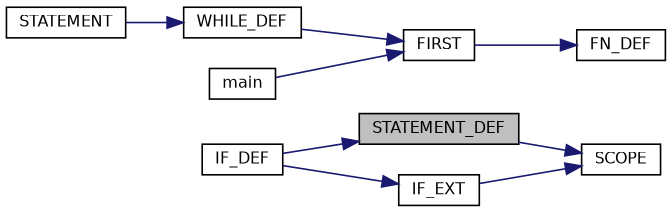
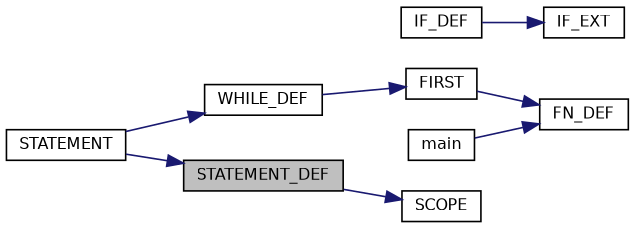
(331, 66) -> (499, 133)
(313, 149) -> (147, 157)
(522, 176) -> none
